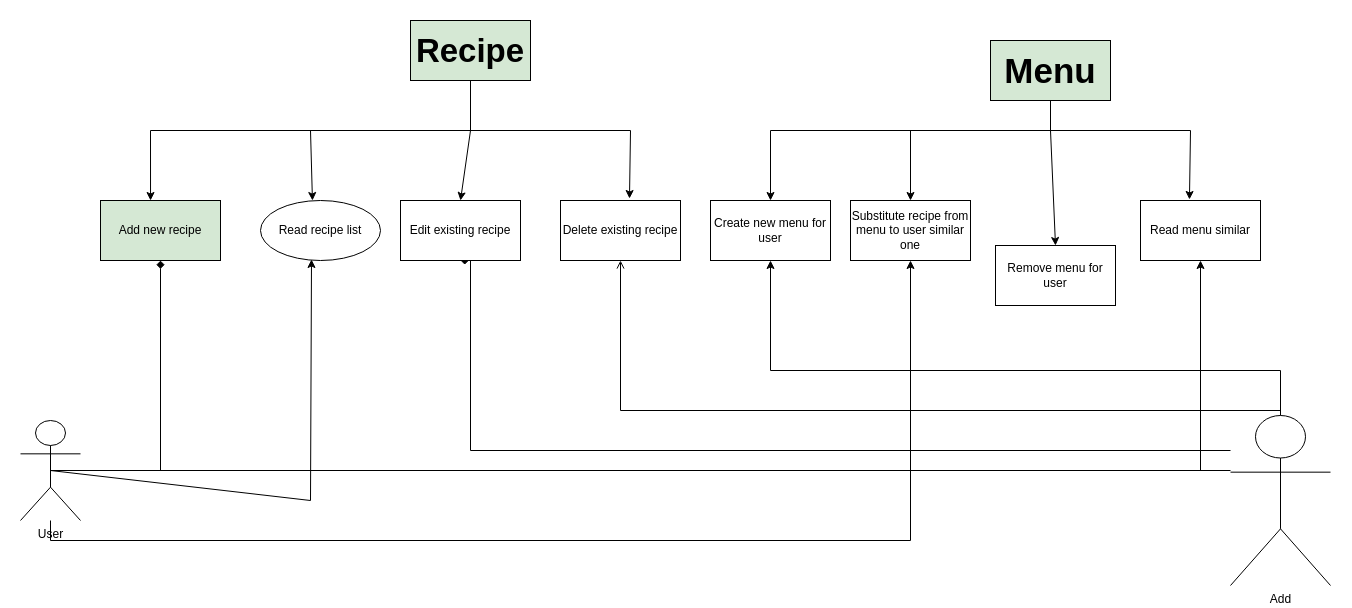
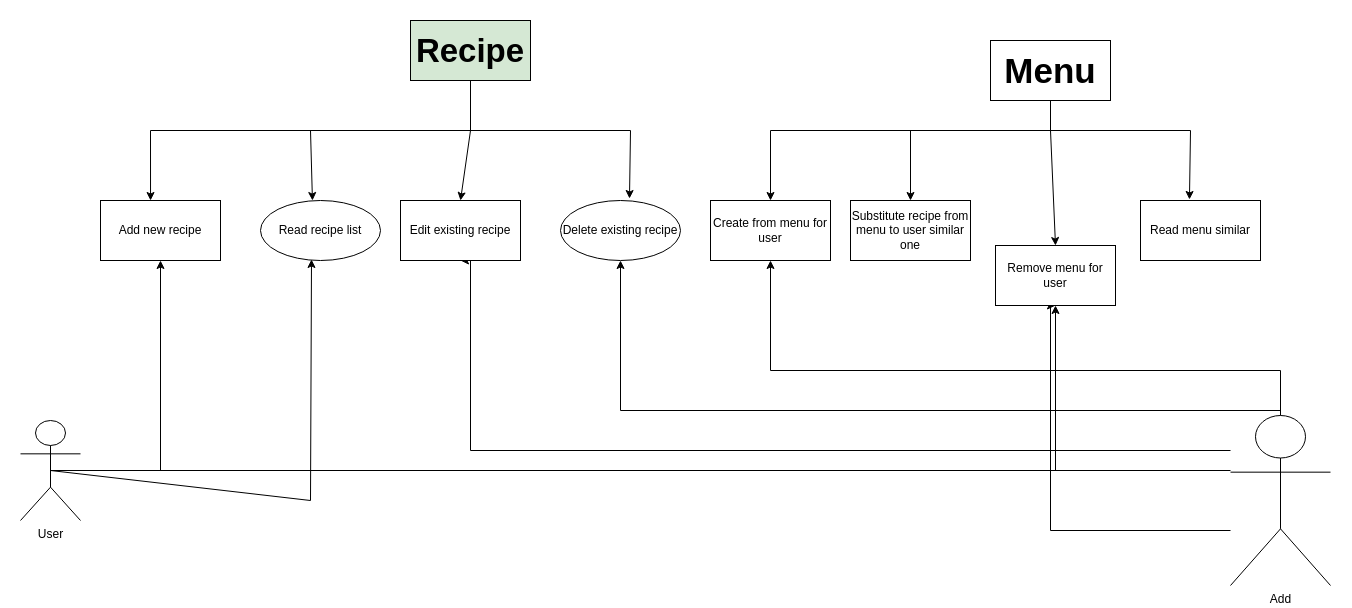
(1051, 71) -> (1051, 71)
(161, 231) -> (161, 231)
(621, 231) -> (621, 231)
(771, 231) -> (771, 231)
(471, 262) -> (471, 262)
(621, 266) -> (621, 268)
(161, 269) -> (161, 268)
(1201, 368) -> (1056, 390)
none -> (1051, 508)
(607, 541) -> none
